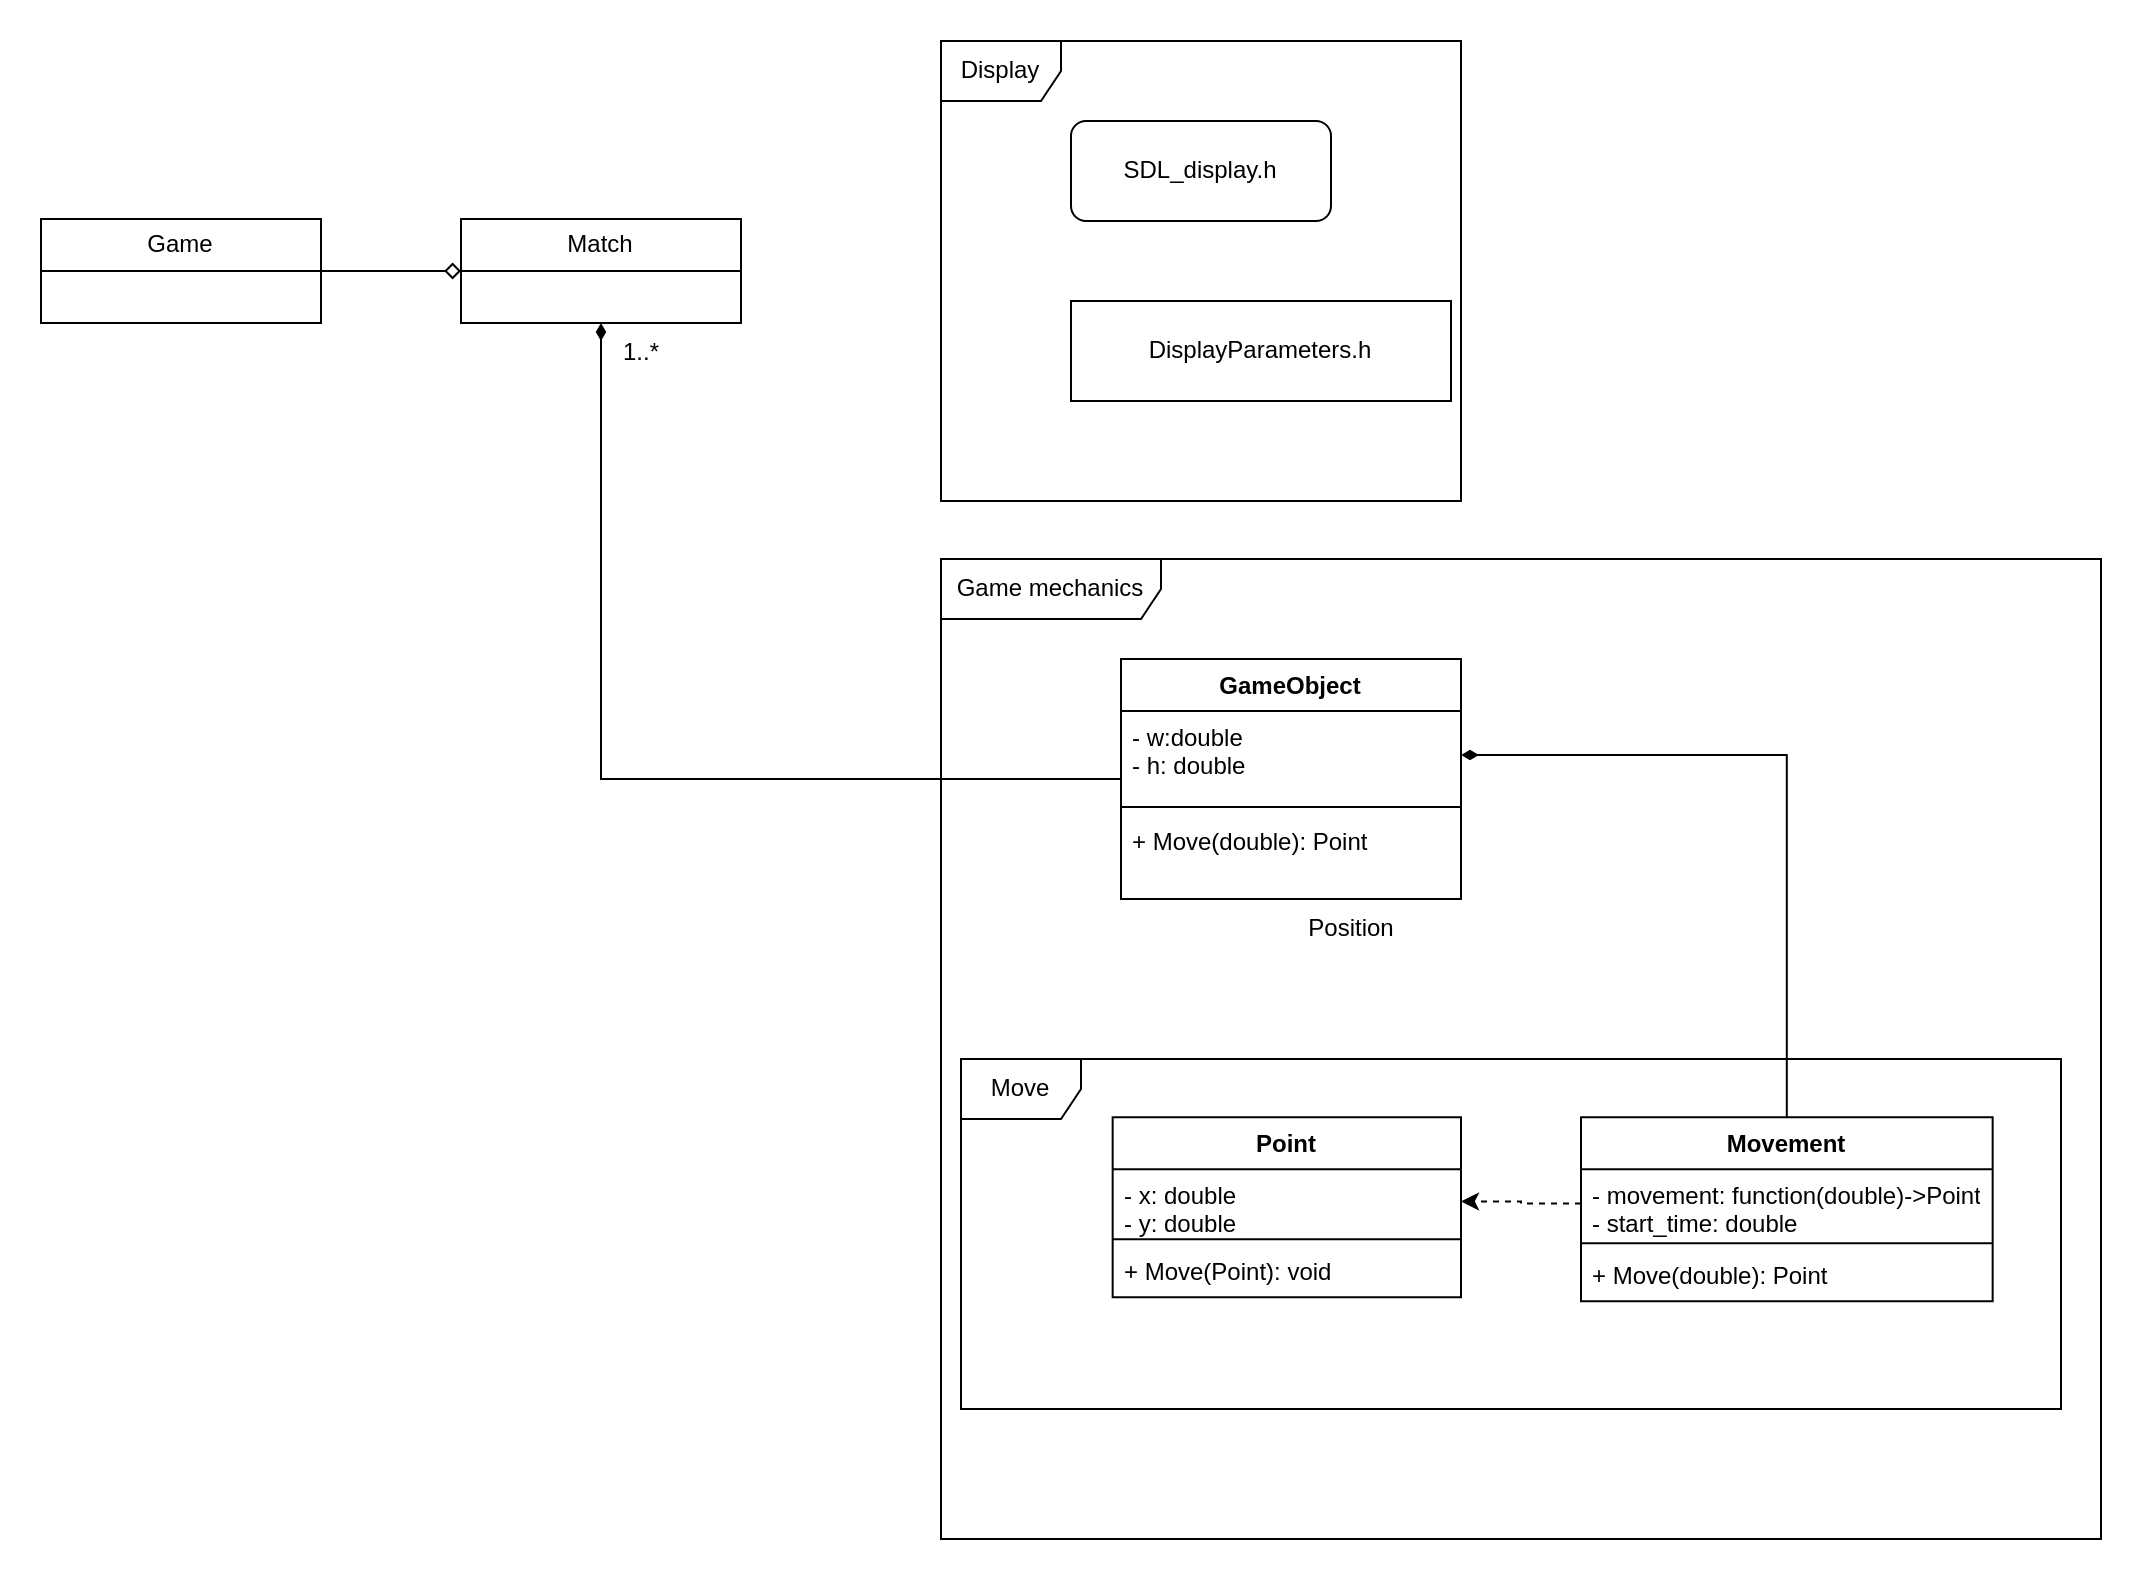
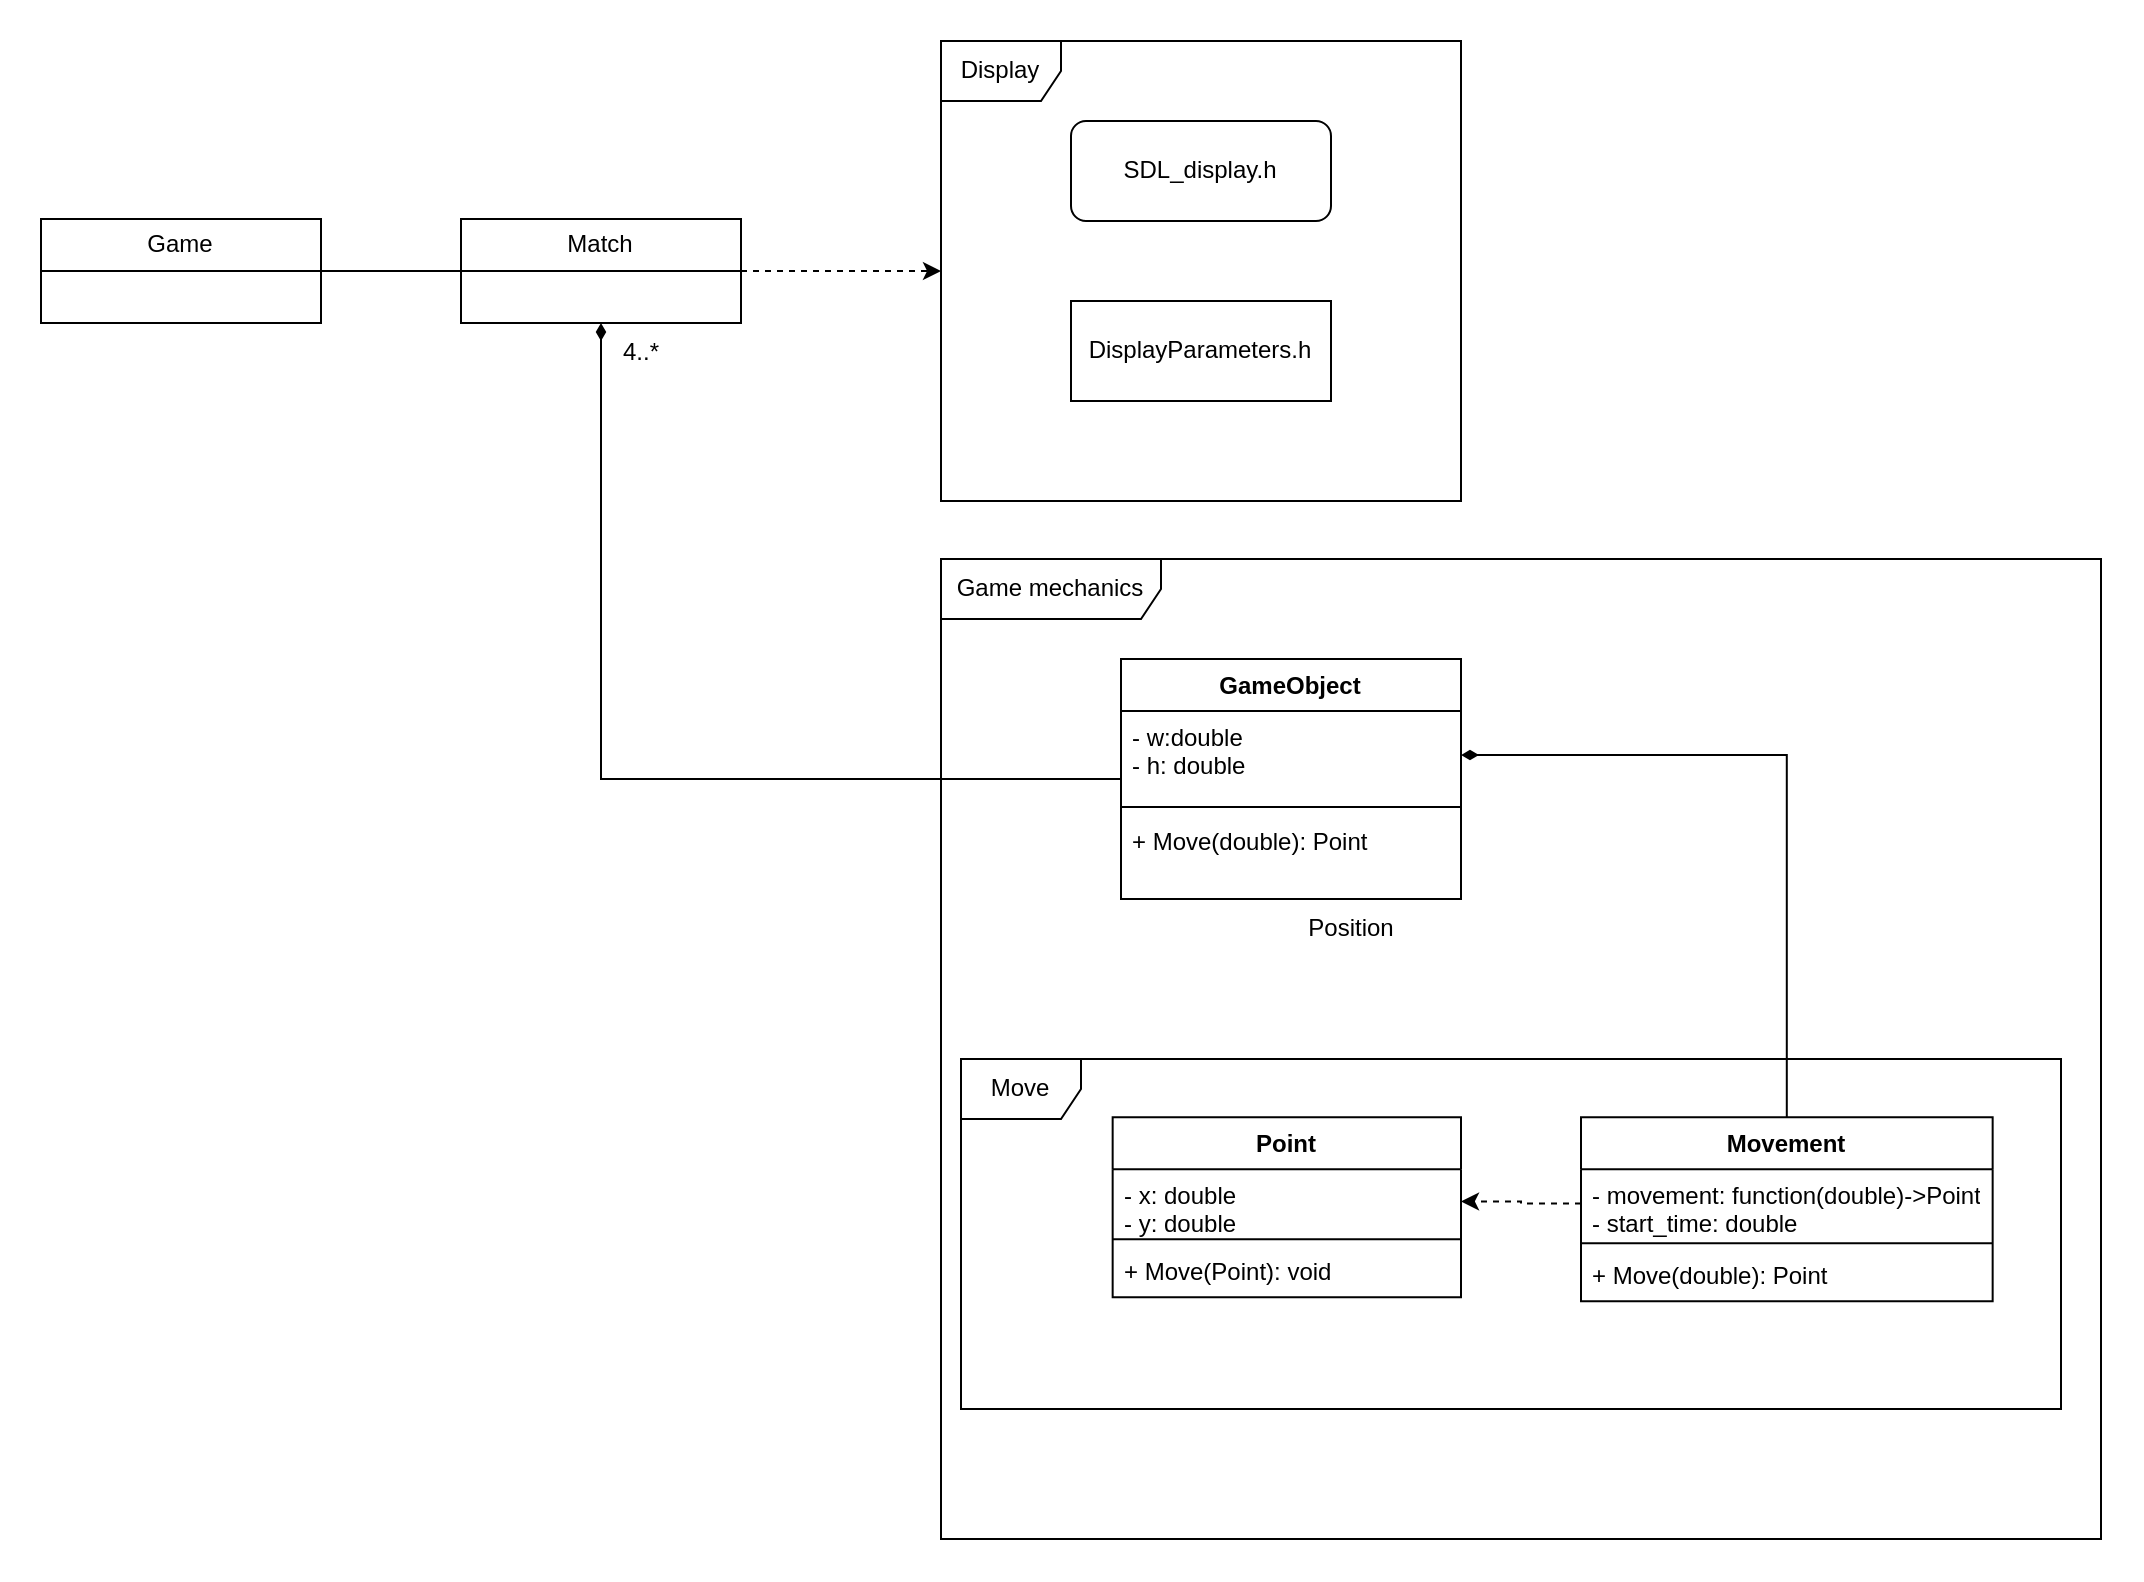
(445, 271) -> (450, 271)
none -> (836, 271)
(1261, 351) -> (1201, 351)
(642, 353) -> (642, 353)
